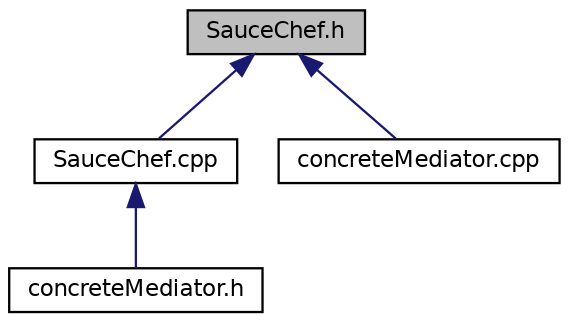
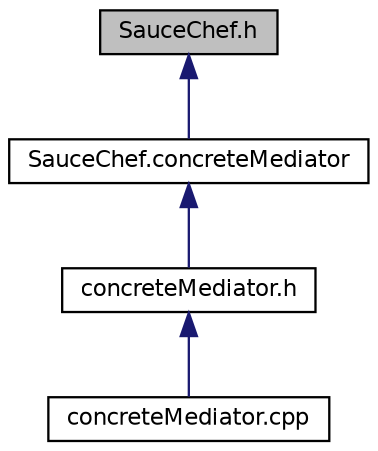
(356, 104) -> (189, 367)
(136, 161) -> (189, 161)
